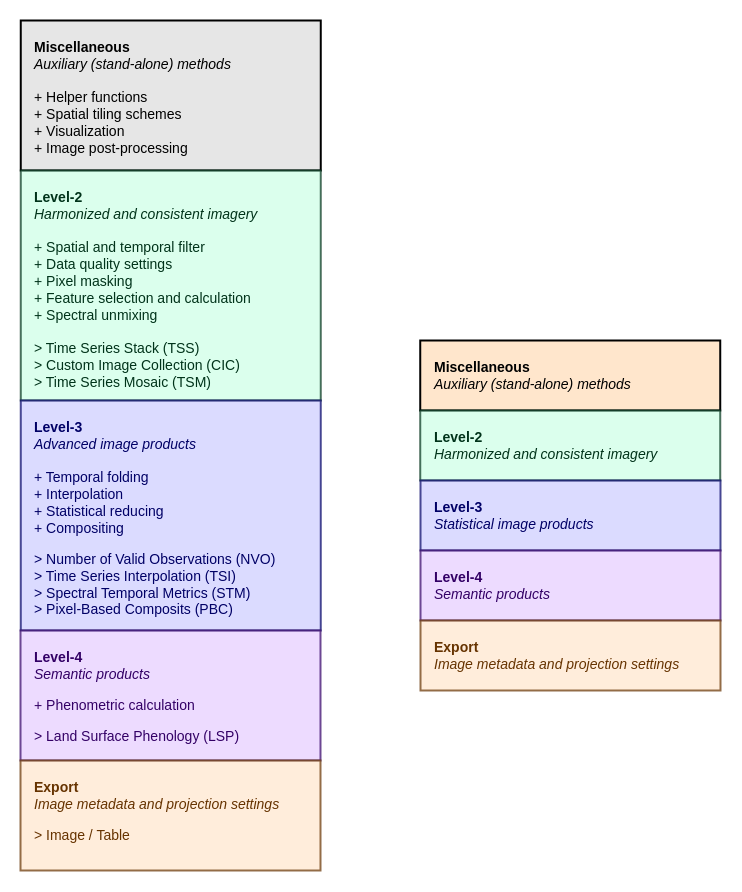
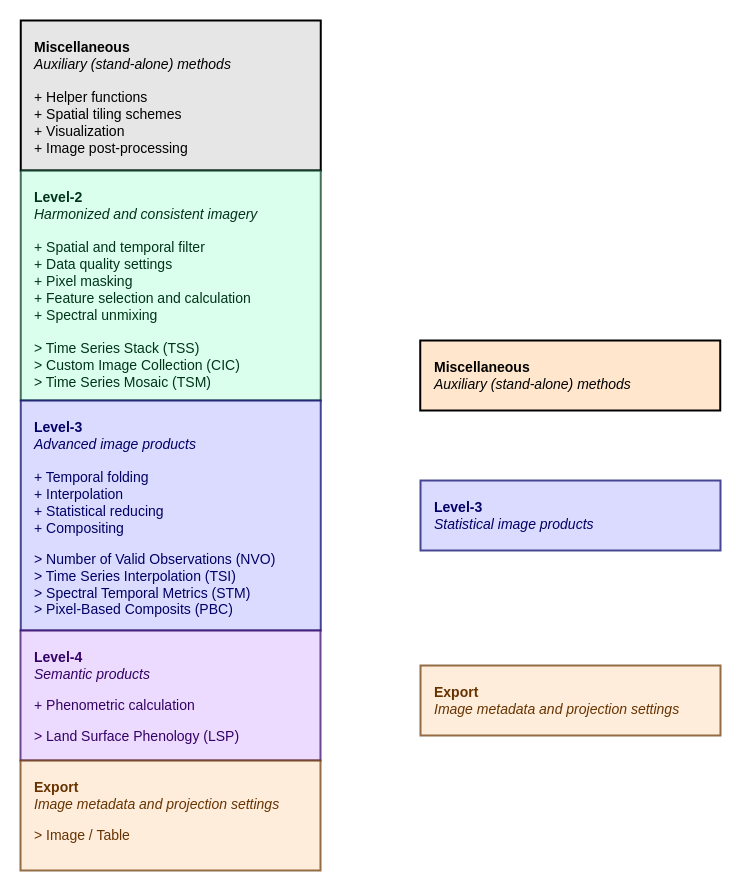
(570, 446) -> none
(571, 586) -> none
(571, 656) -> (571, 701)
